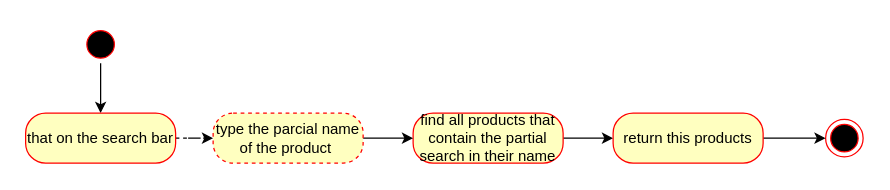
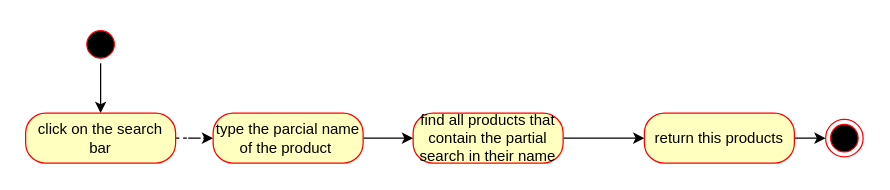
(101, 138) -> (101, 138)
(288, 138) -> (288, 138)
(688, 138) -> (719, 138)
